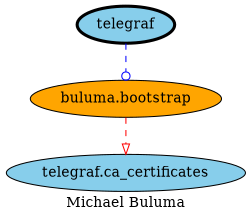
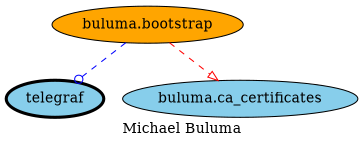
(126, 58) -> (104, 60)
(126, 173) -> (240, 99)
